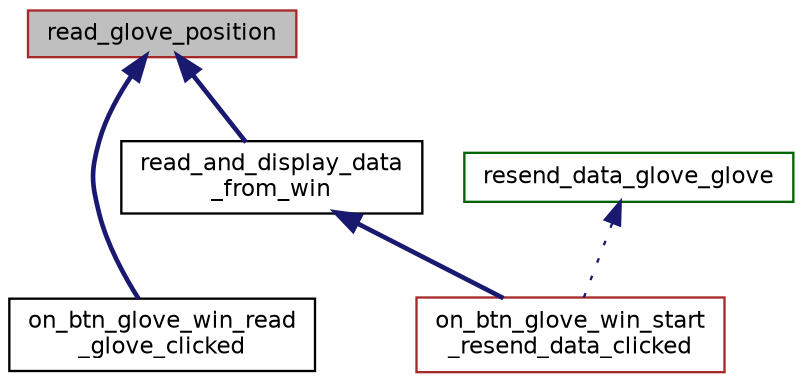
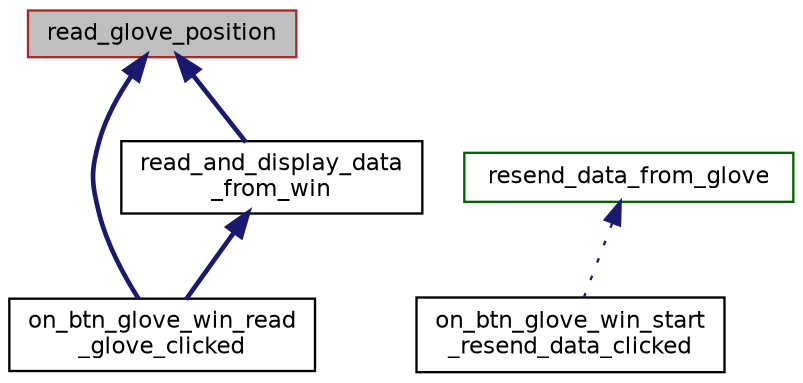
(629, 177) -> (629, 177)
(430, 261) -> (210, 266)
(570, 335) -> (570, 335)
